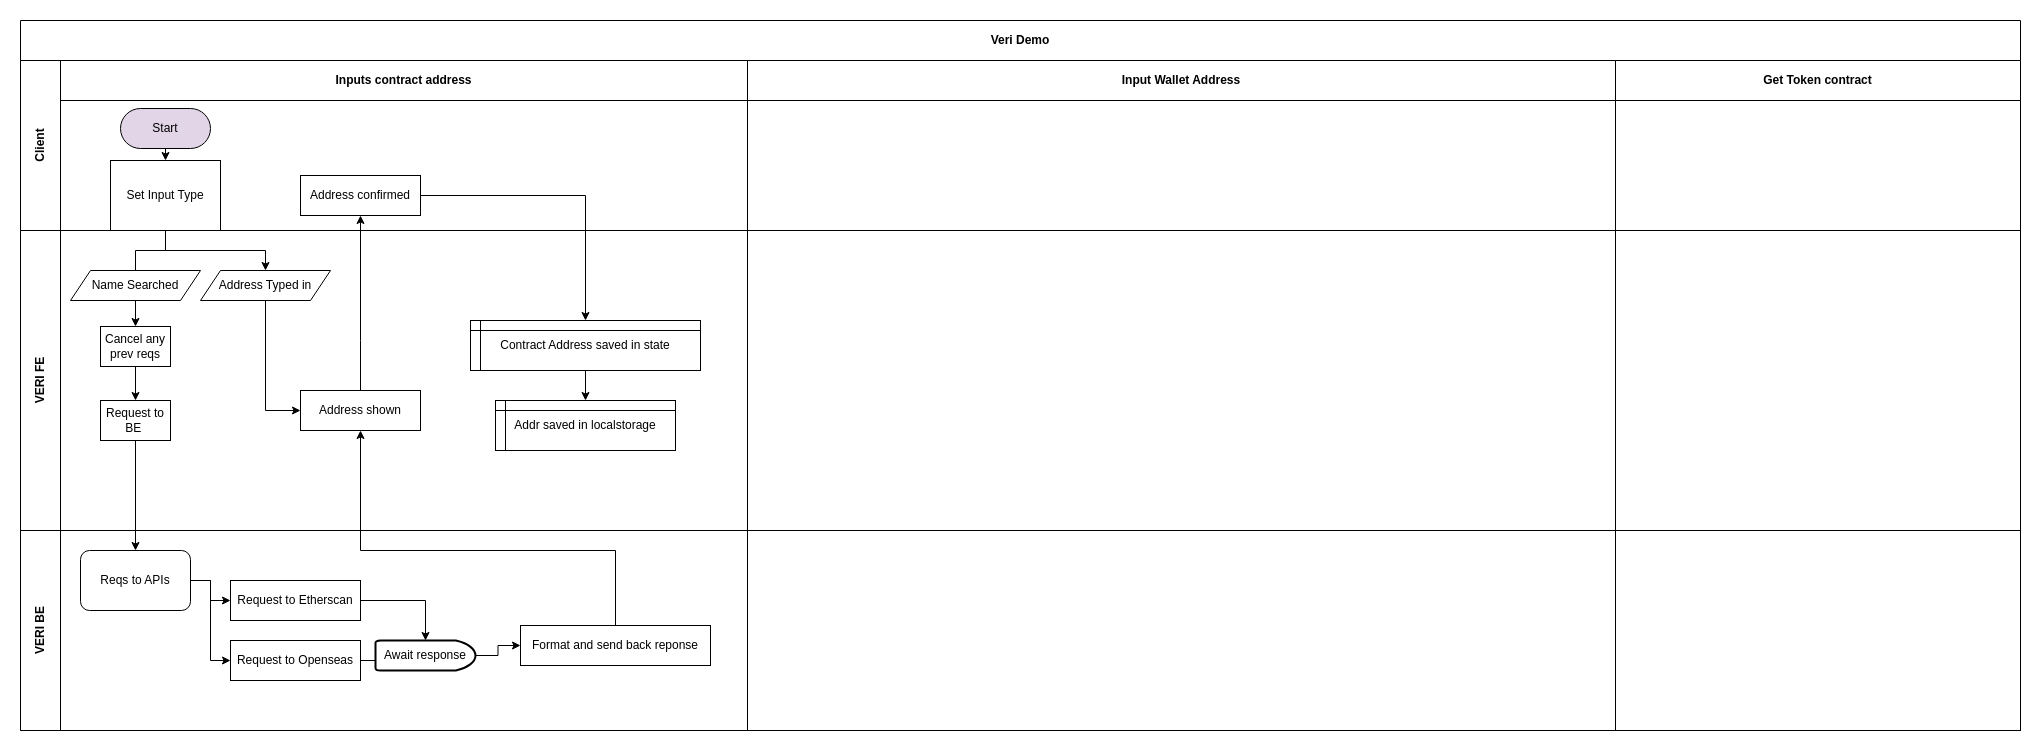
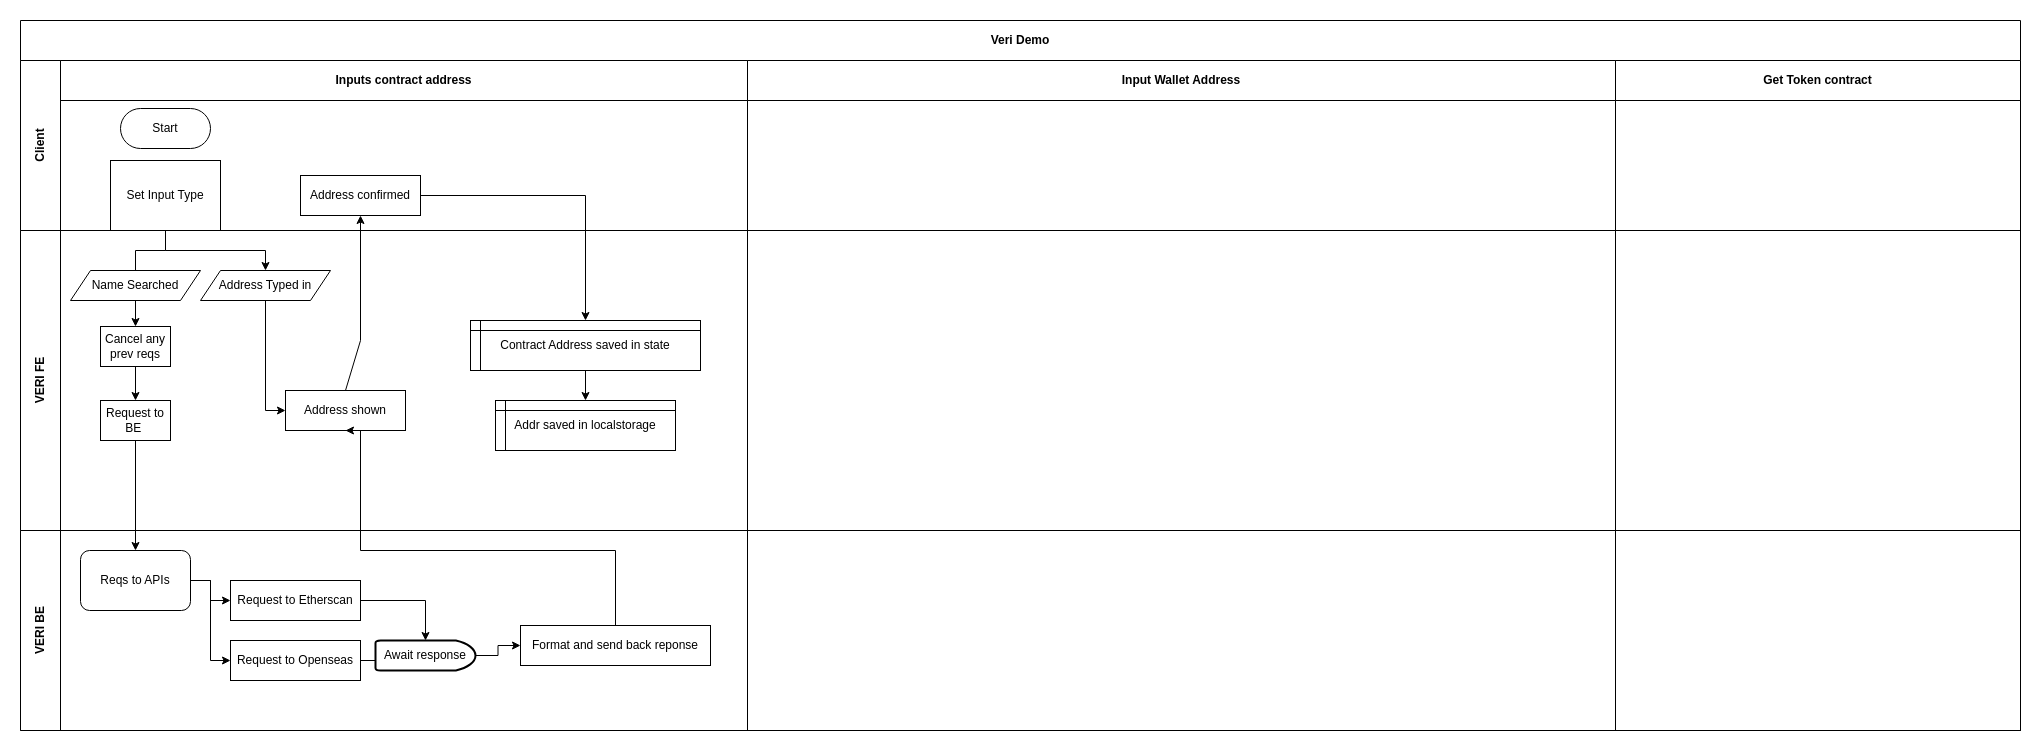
(166, 129) -> (166, 129)
(166, 151) -> none
(361, 411) -> (346, 411)
